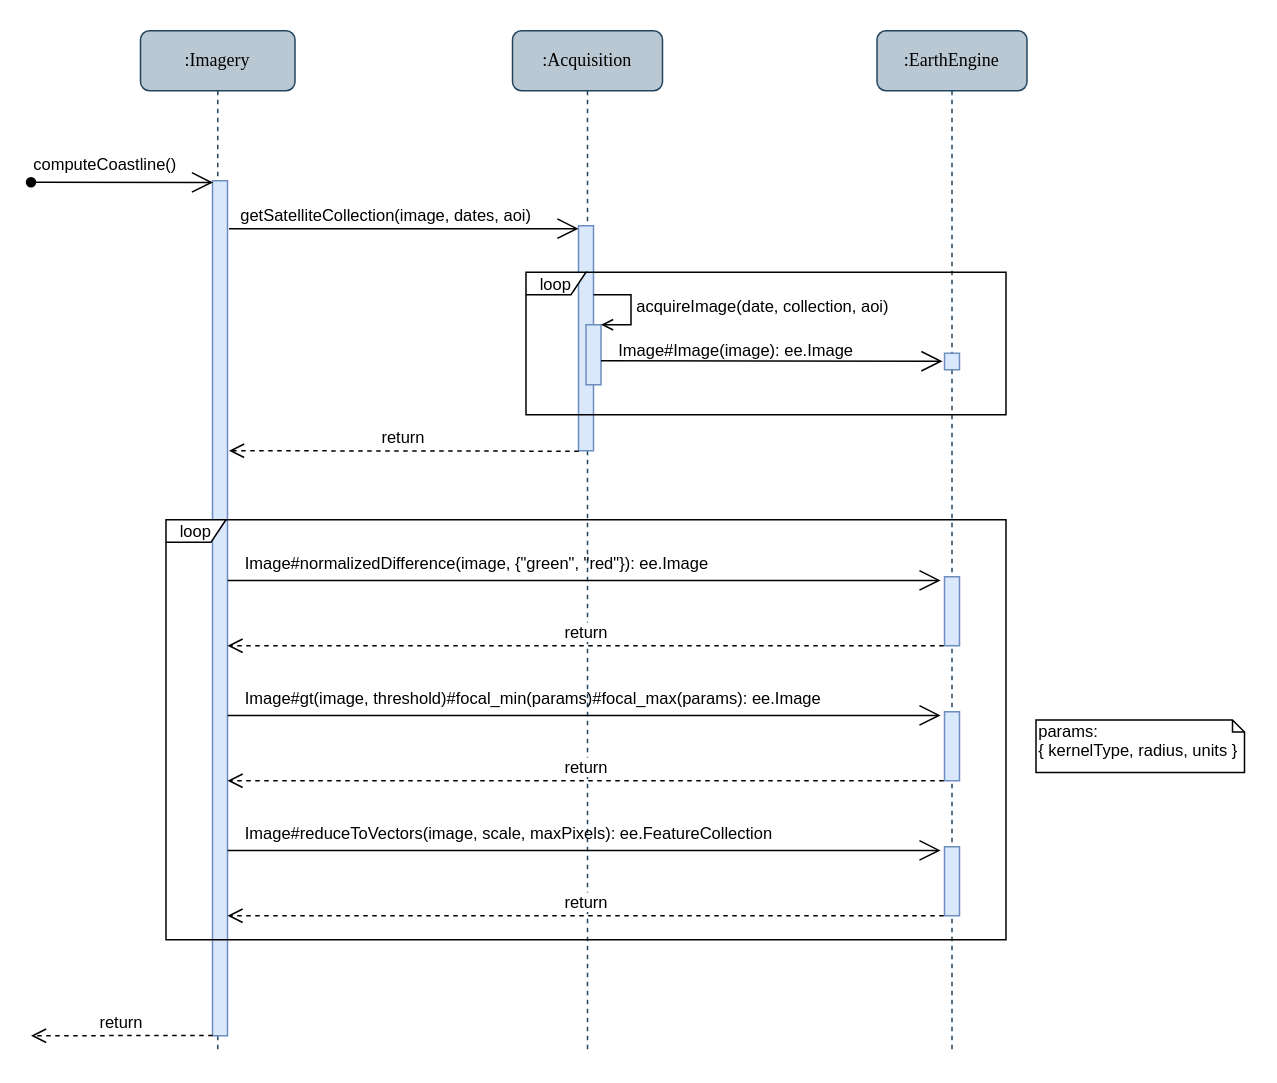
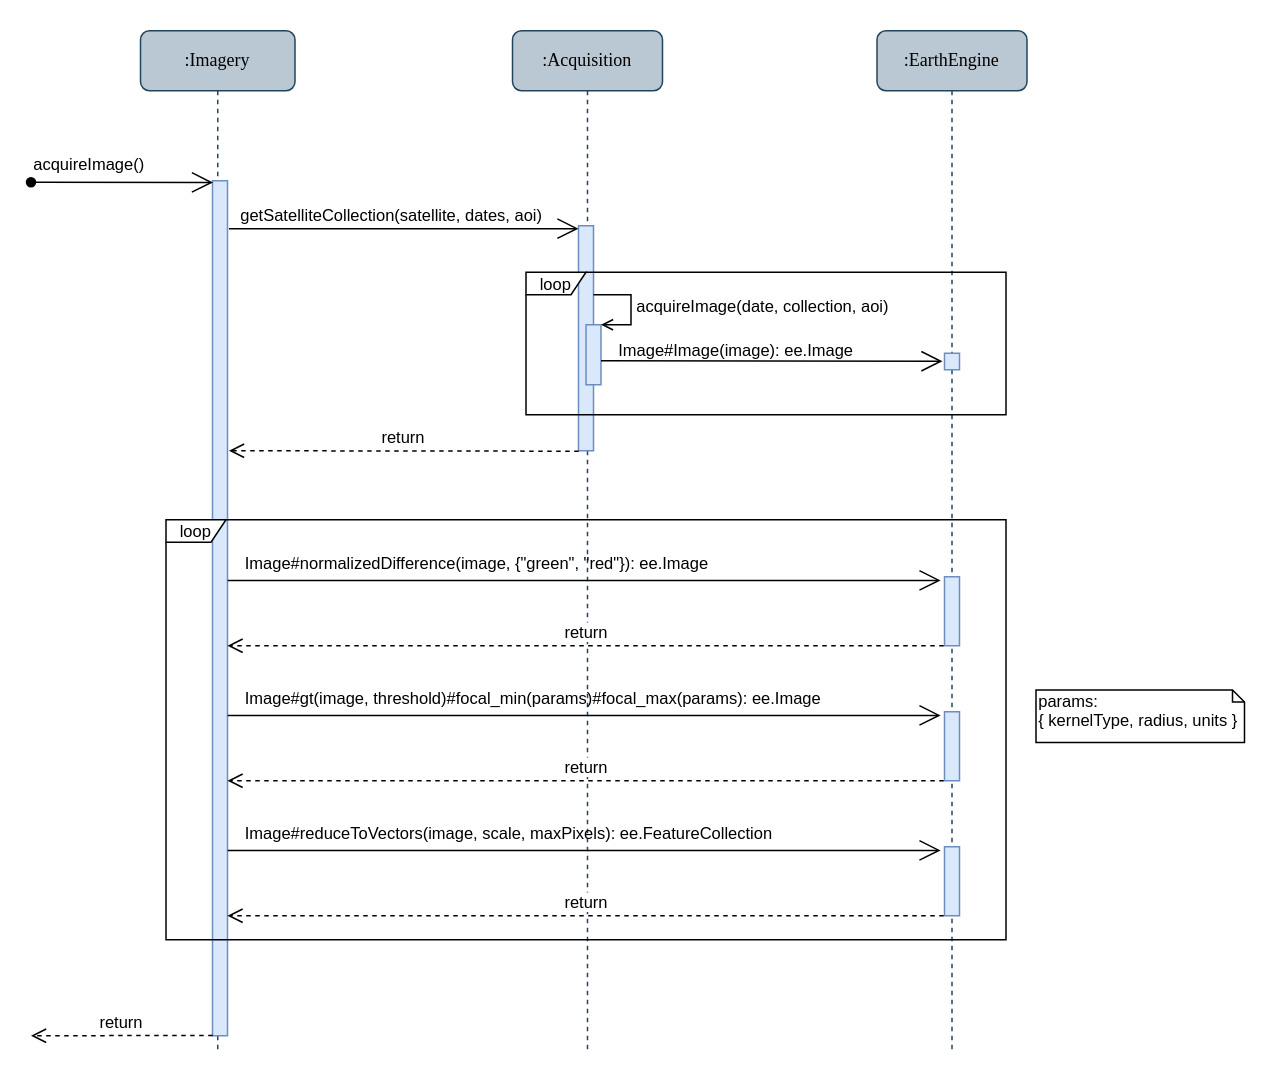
(113, 165) -> (96, 165)
(404, 216) -> (419, 216)
(1140, 746) -> (1140, 716)
